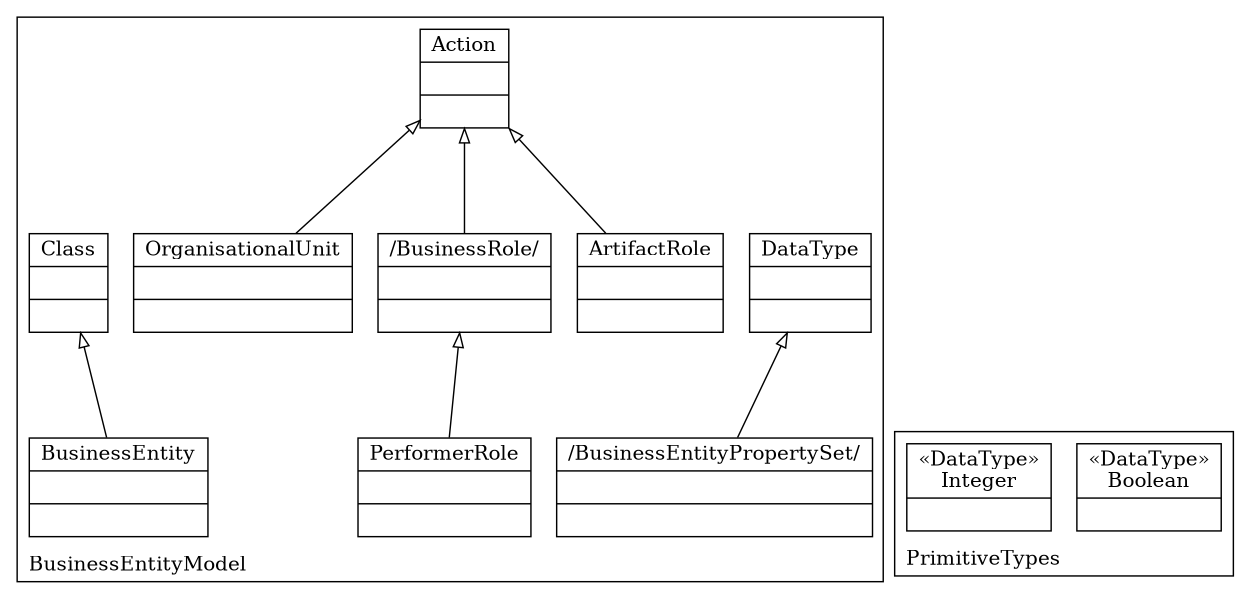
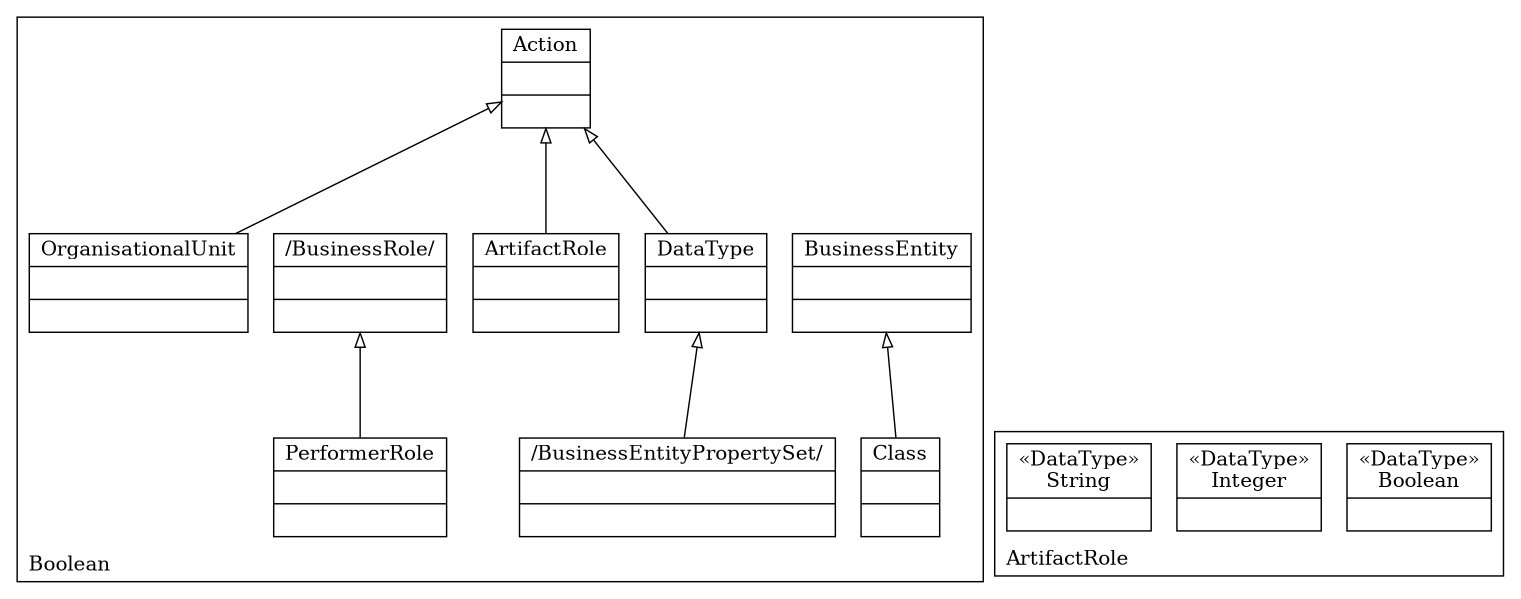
(464, 188) -> (631, 187)
(95, 392) -> (892, 392)
none -> (1079, 487)
(984, 560) -> (1068, 560)
(138, 565) -> (70, 565)
